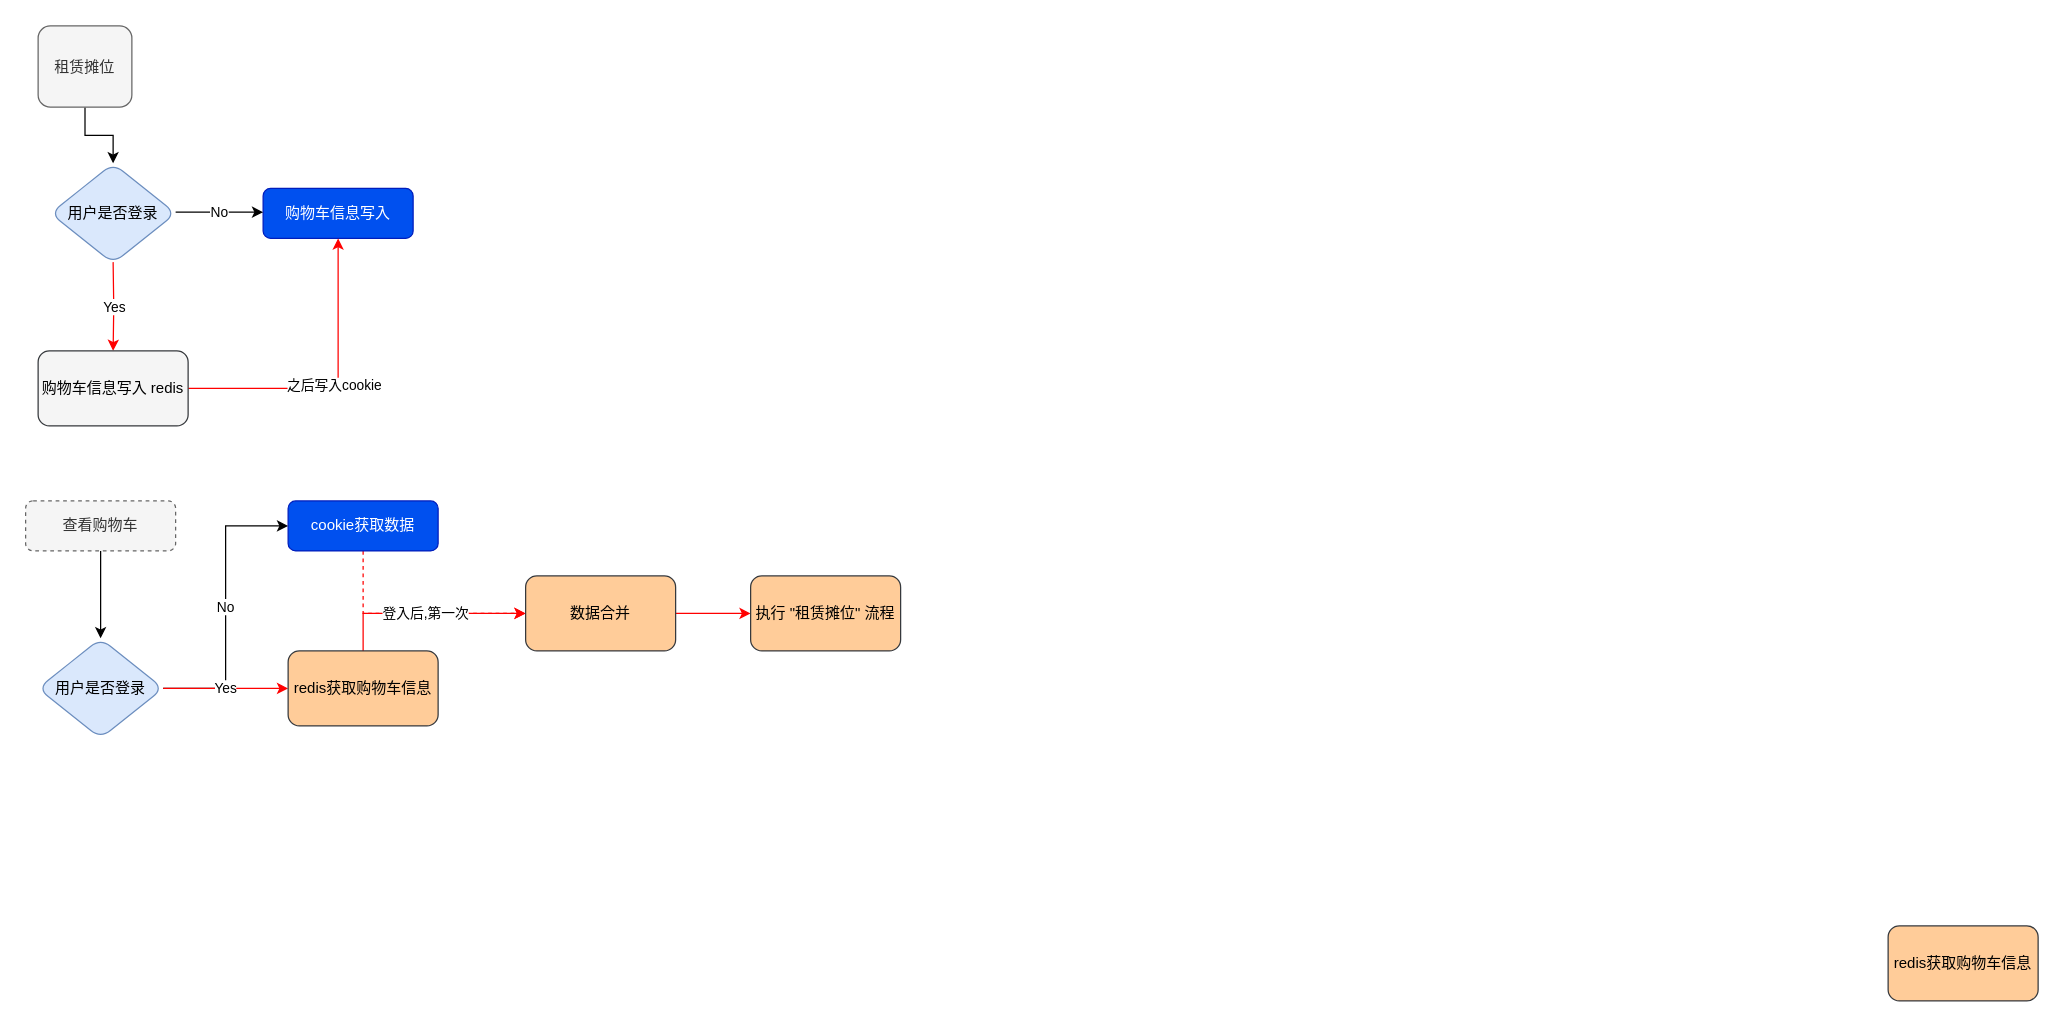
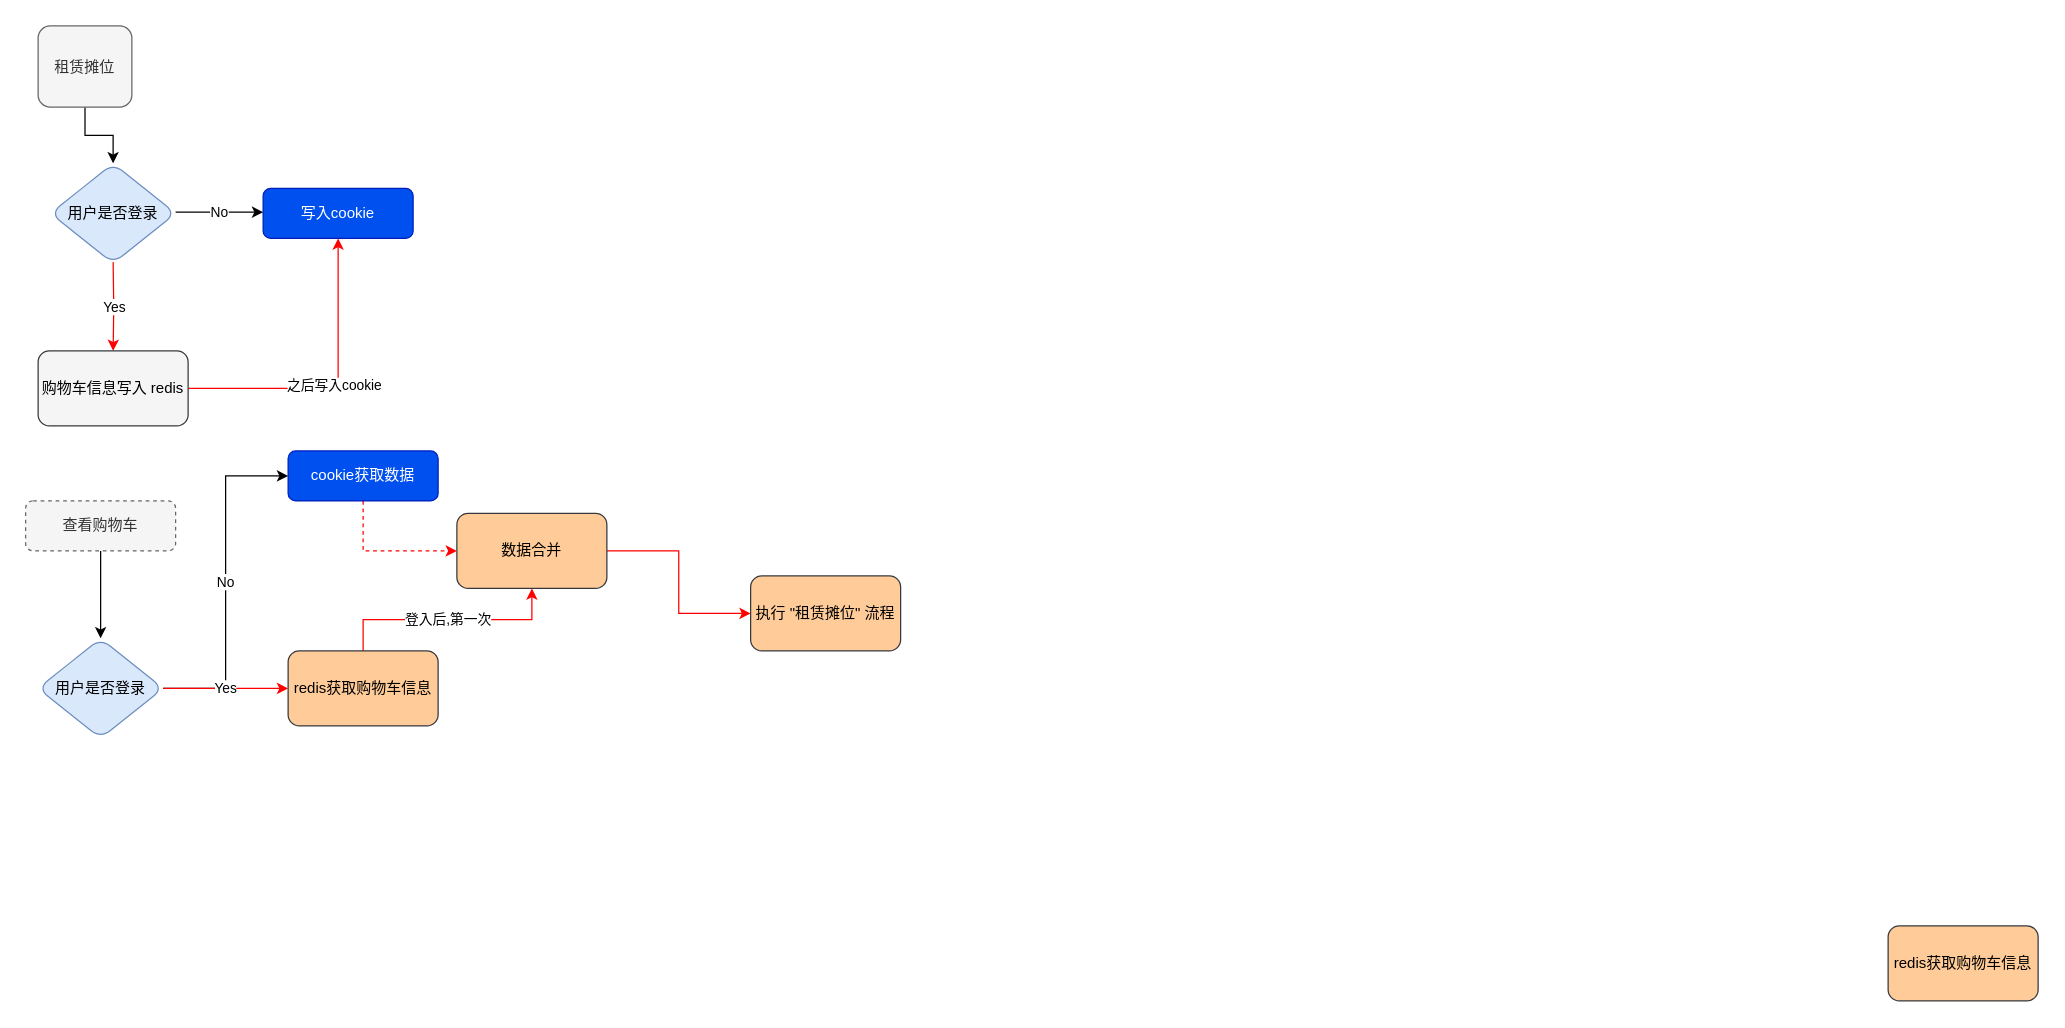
(338, 213) -> (338, 213)
(363, 526) -> (363, 476)
(601, 613) -> (532, 551)
